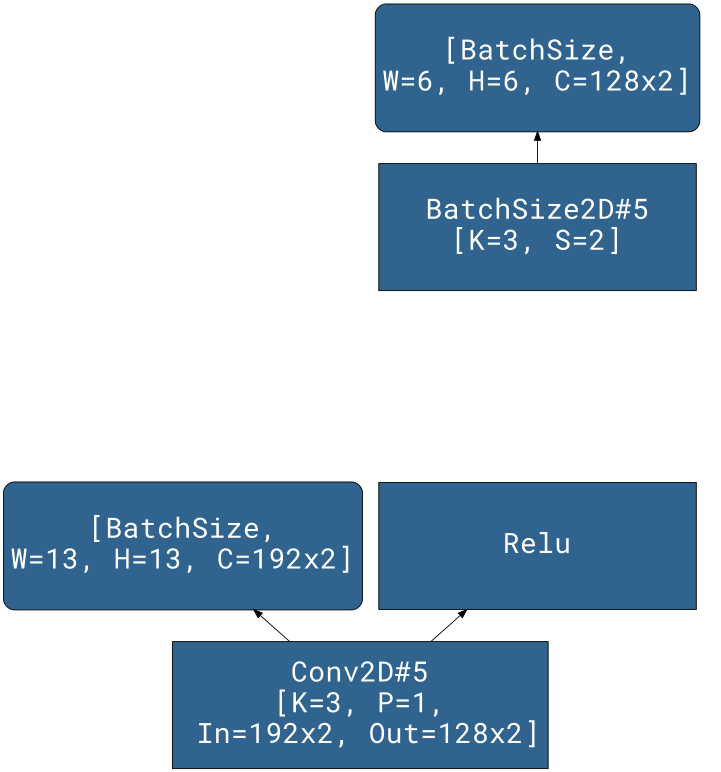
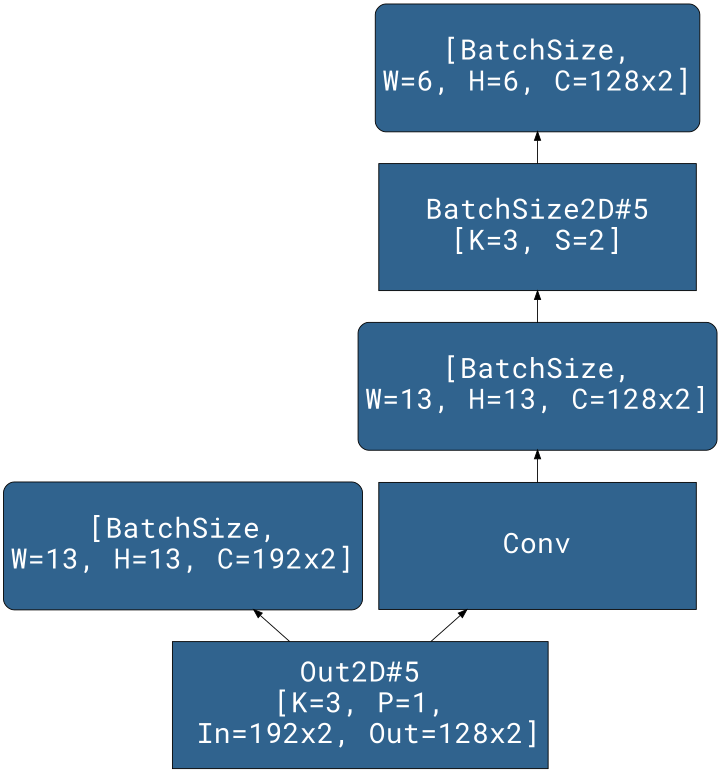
none -> (538, 386)
(538, 546) -> (538, 546)
(360, 705) -> (360, 705)
